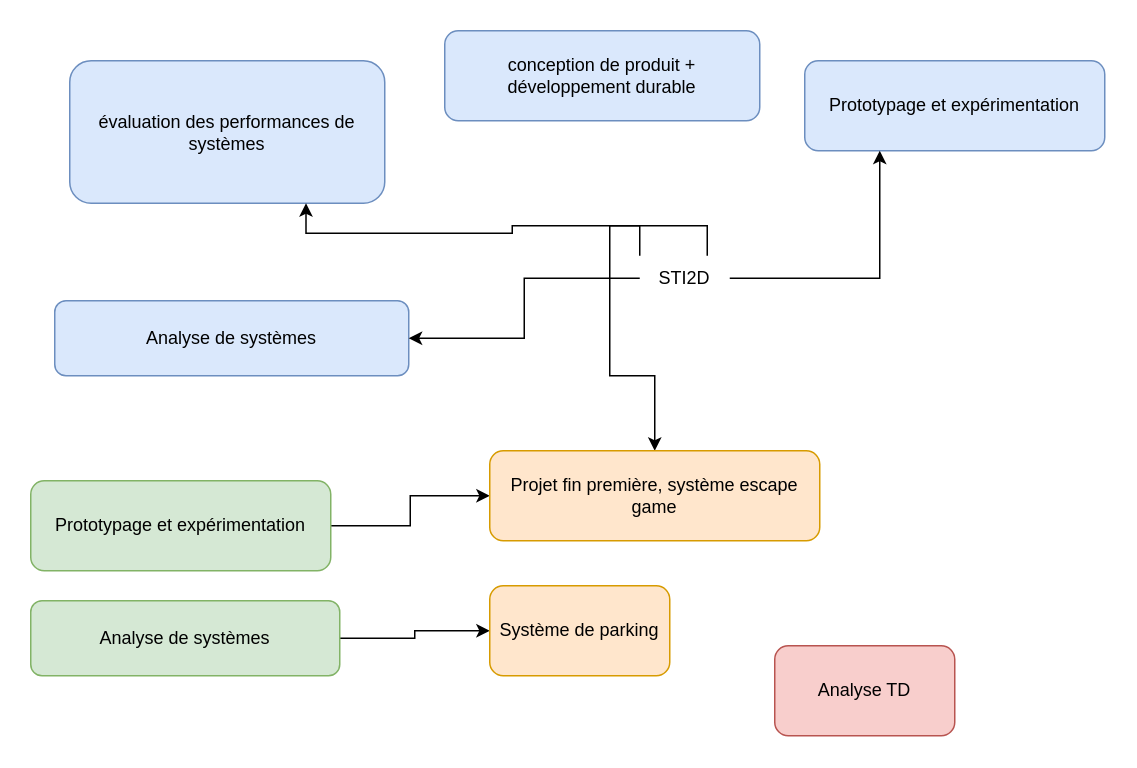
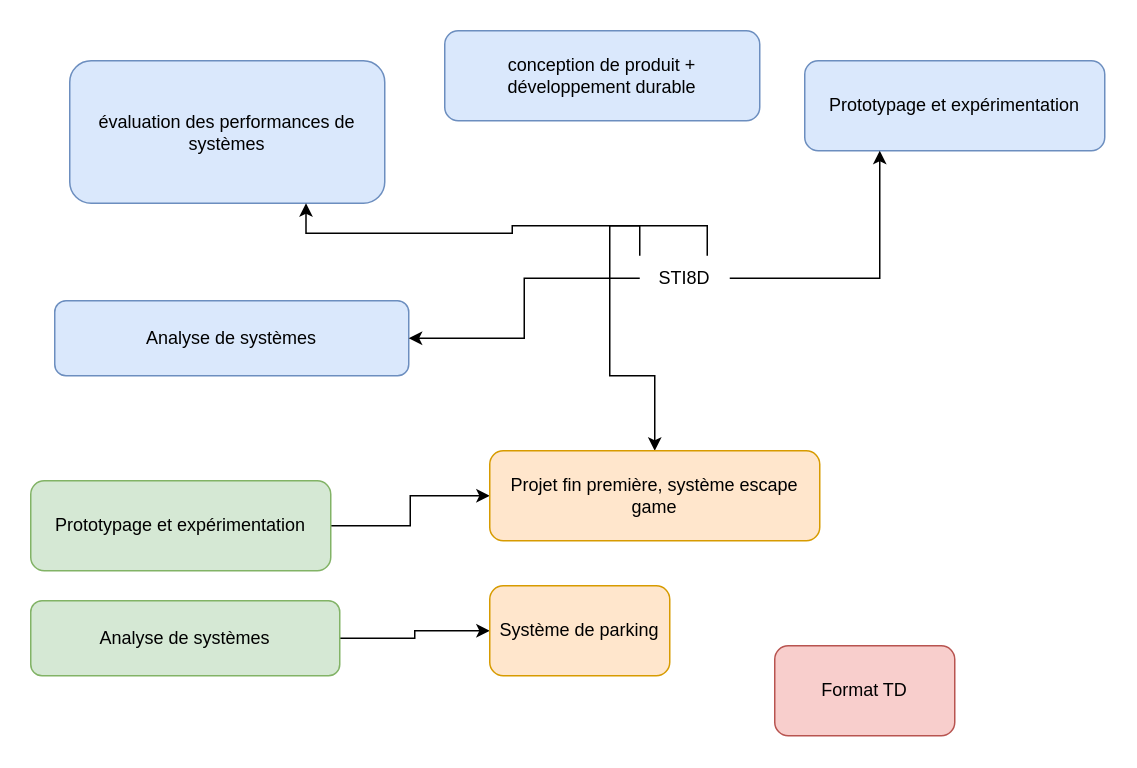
(685, 278) -> (685, 278)
(865, 691) -> (865, 691)
